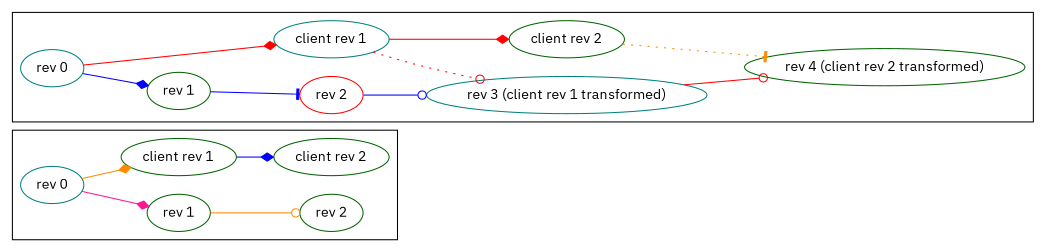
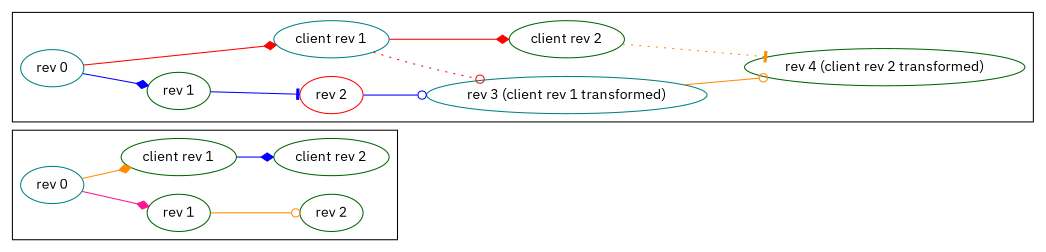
(722, 81) -> (722, 81)
